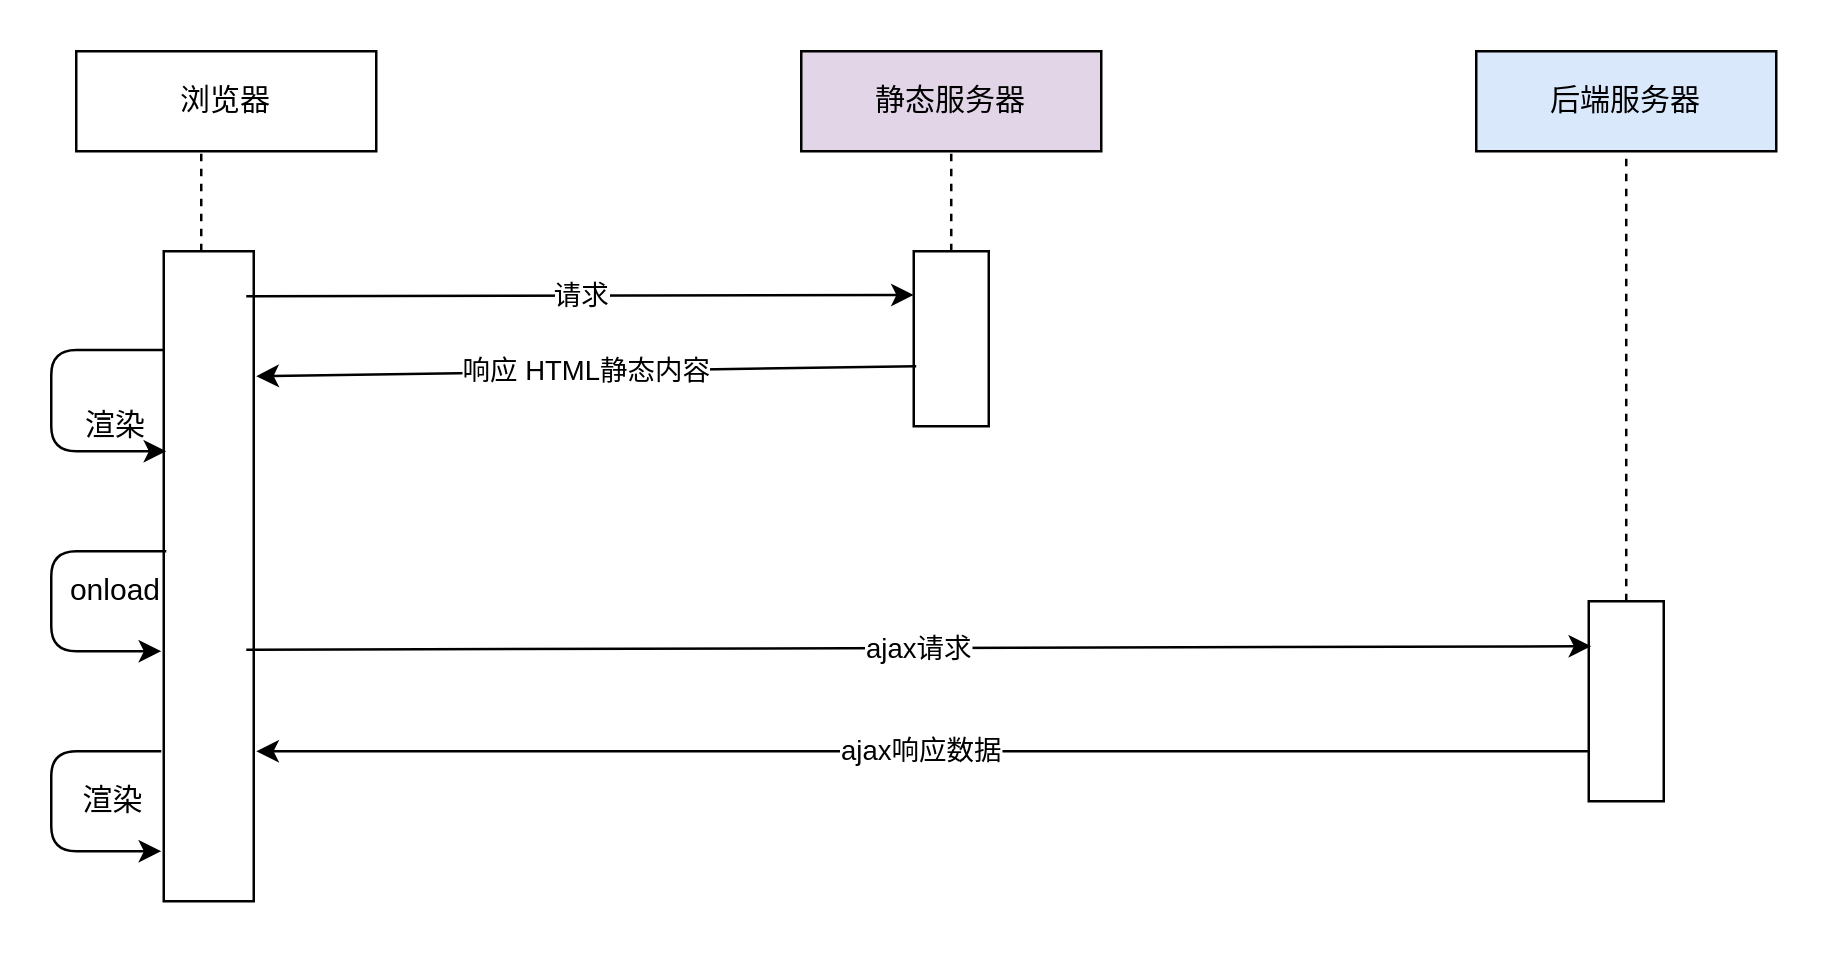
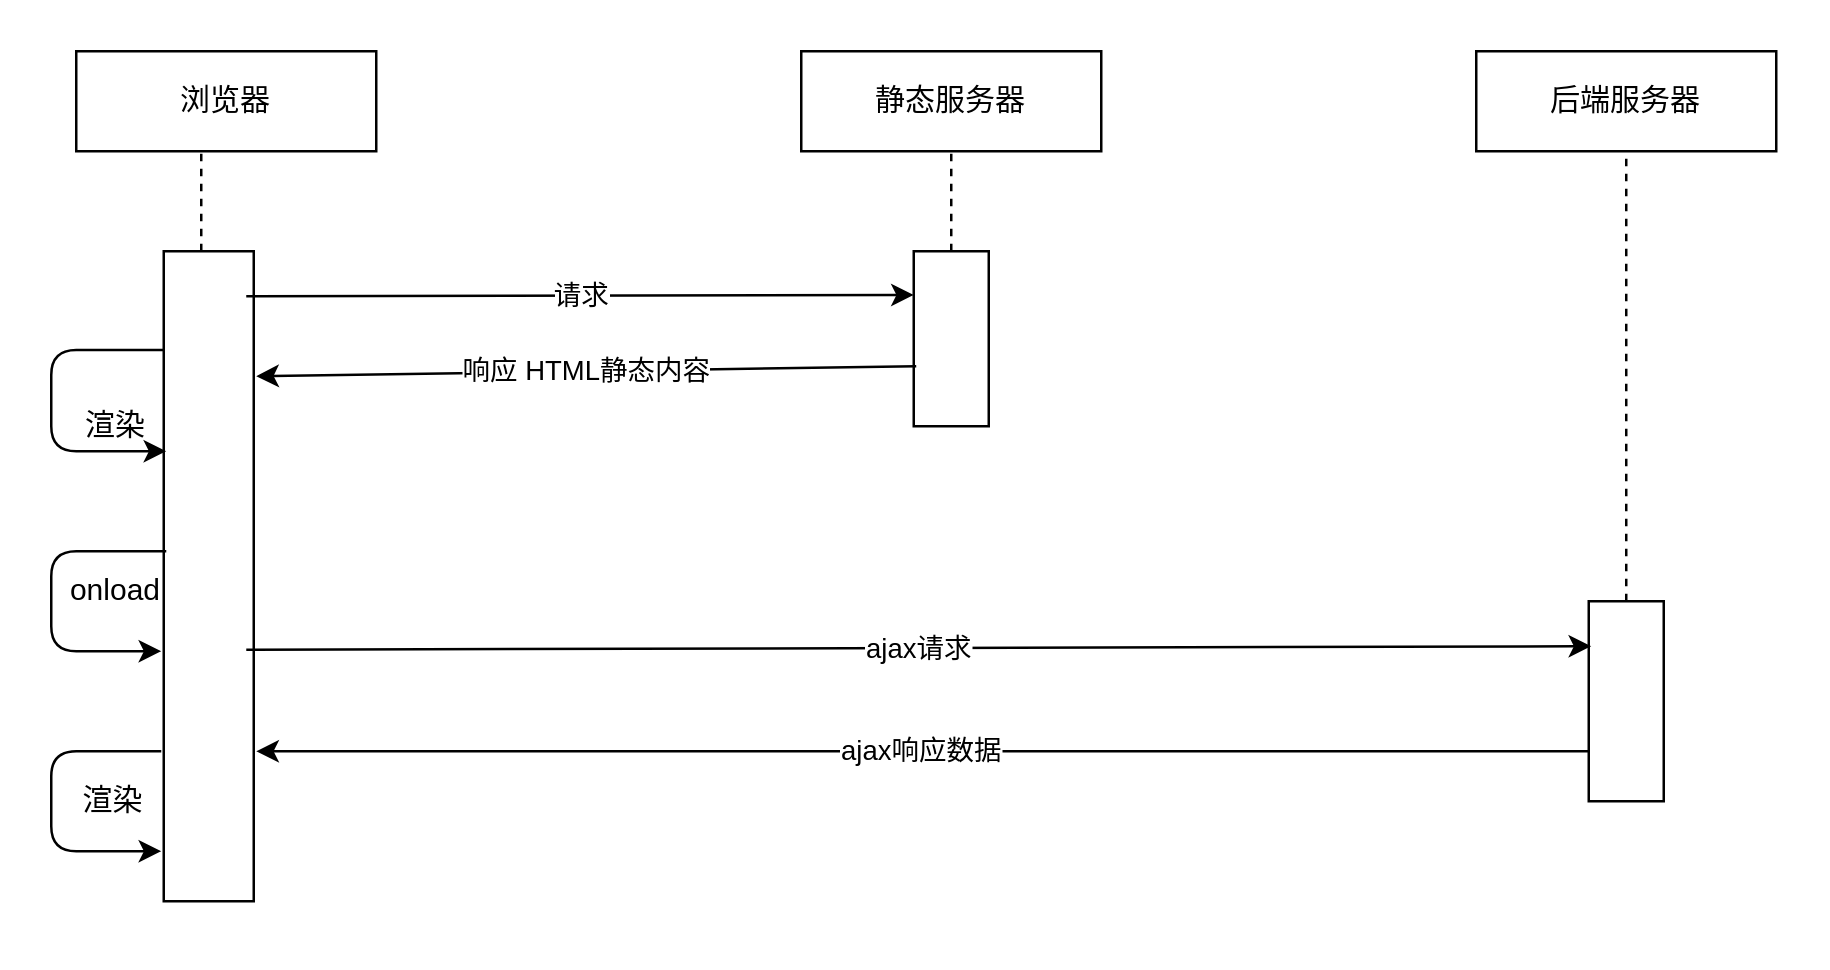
(951, 101) -> (951, 101)
(1626, 101) -> (1626, 101)
